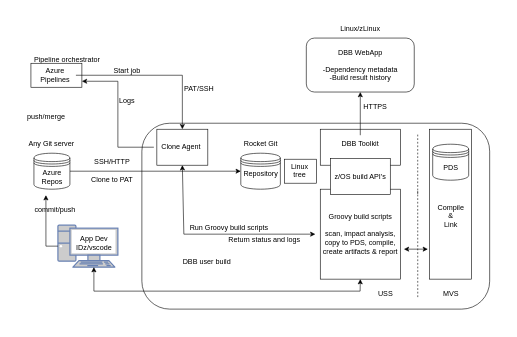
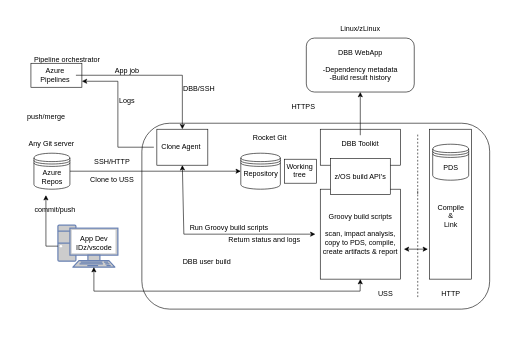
(127, 71) -> (127, 71)
(199, 89) -> (199, 89)
(375, 107) -> (303, 107)
(261, 144) -> (270, 138)
(300, 171) -> (300, 171)
(112, 180) -> (112, 180)
(451, 294) -> (451, 294)
